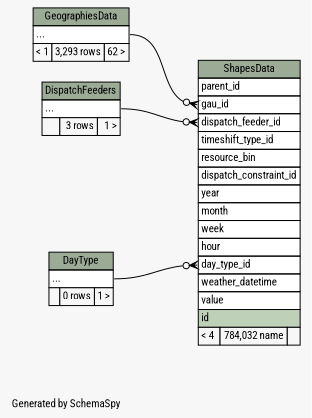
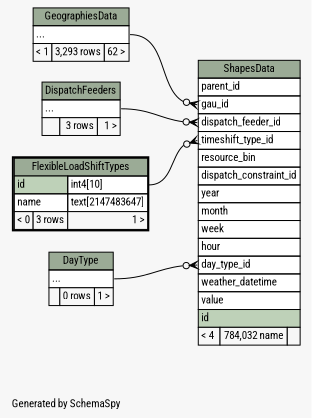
none -> (81, 194)
